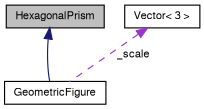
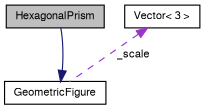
(48, 61) -> (63, 49)
